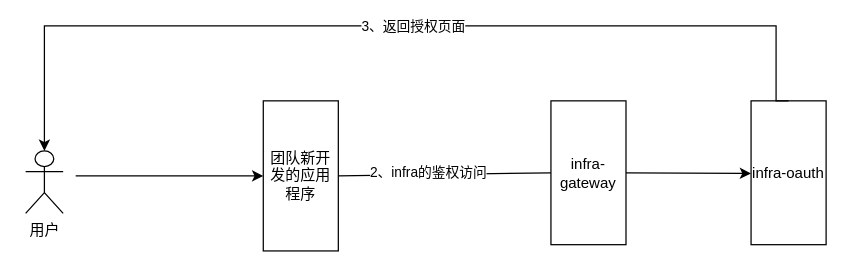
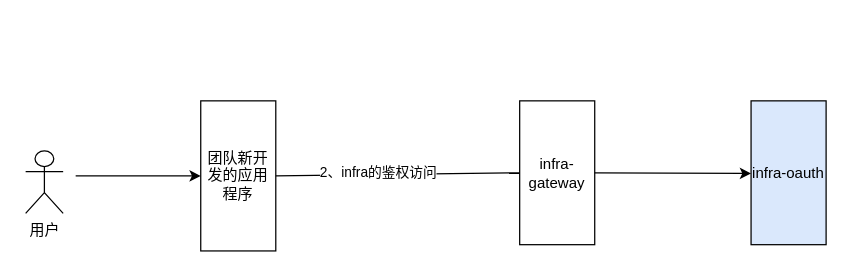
(618, 26) -> none
(588, 173) -> (557, 173)
(788, 173) -> (788, 173)
(301, 176) -> (238, 176)
